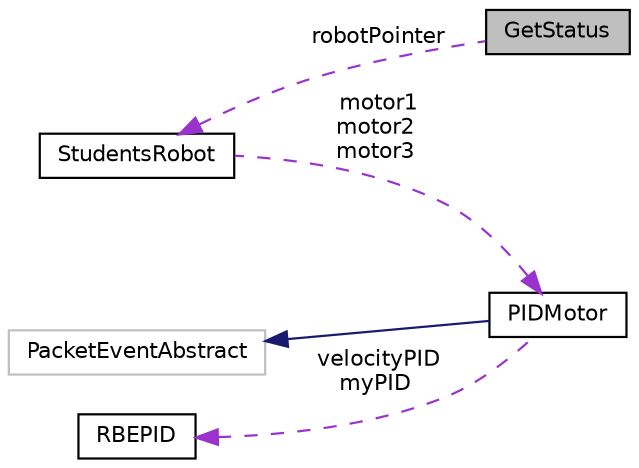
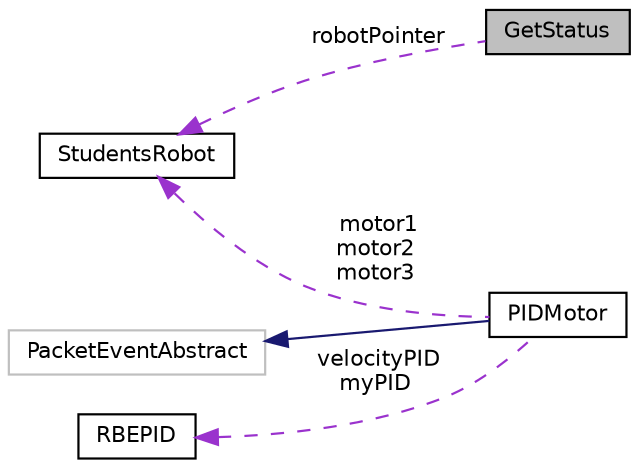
(396, 183) -> (318, 291)
